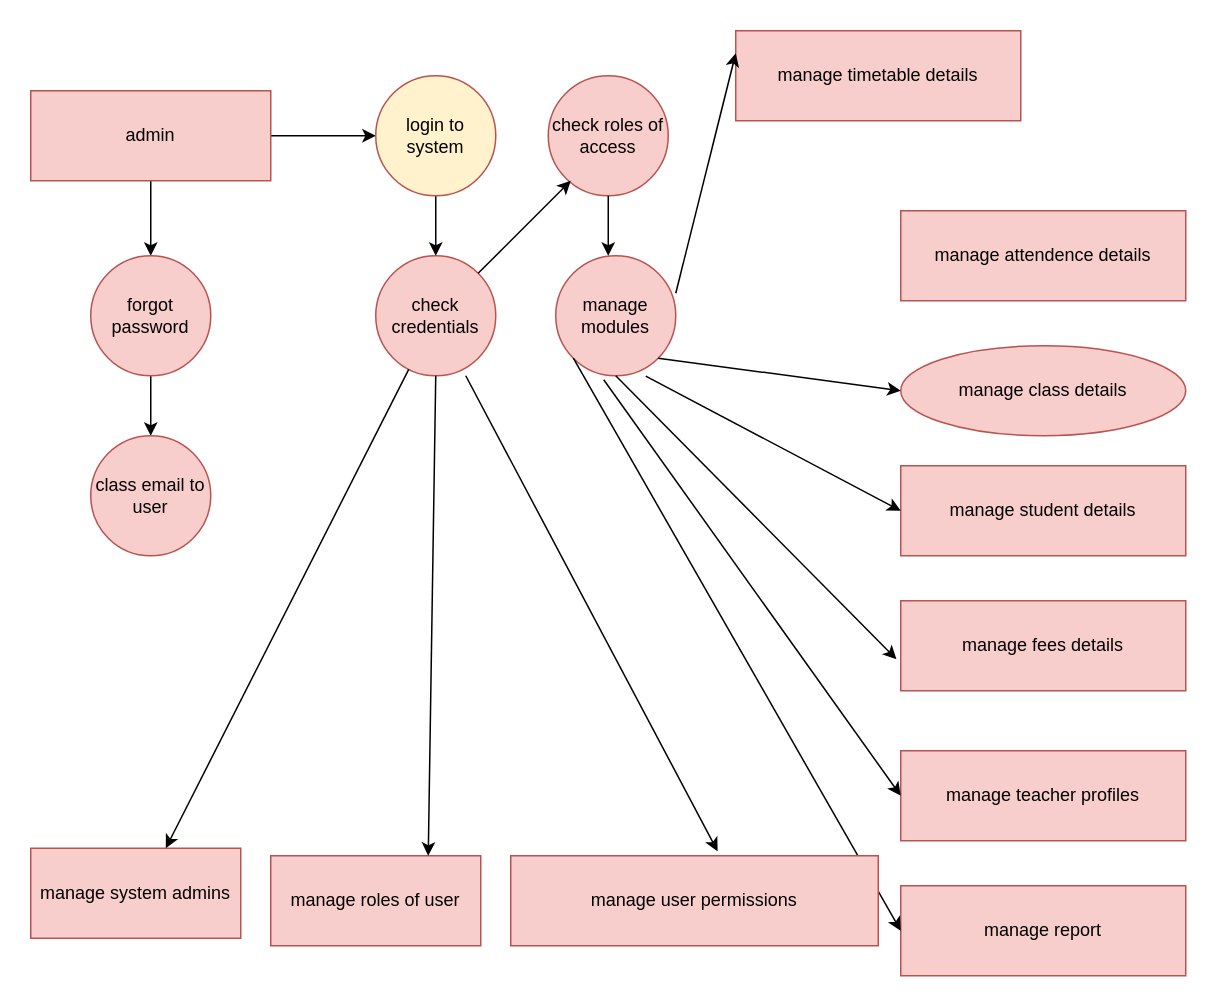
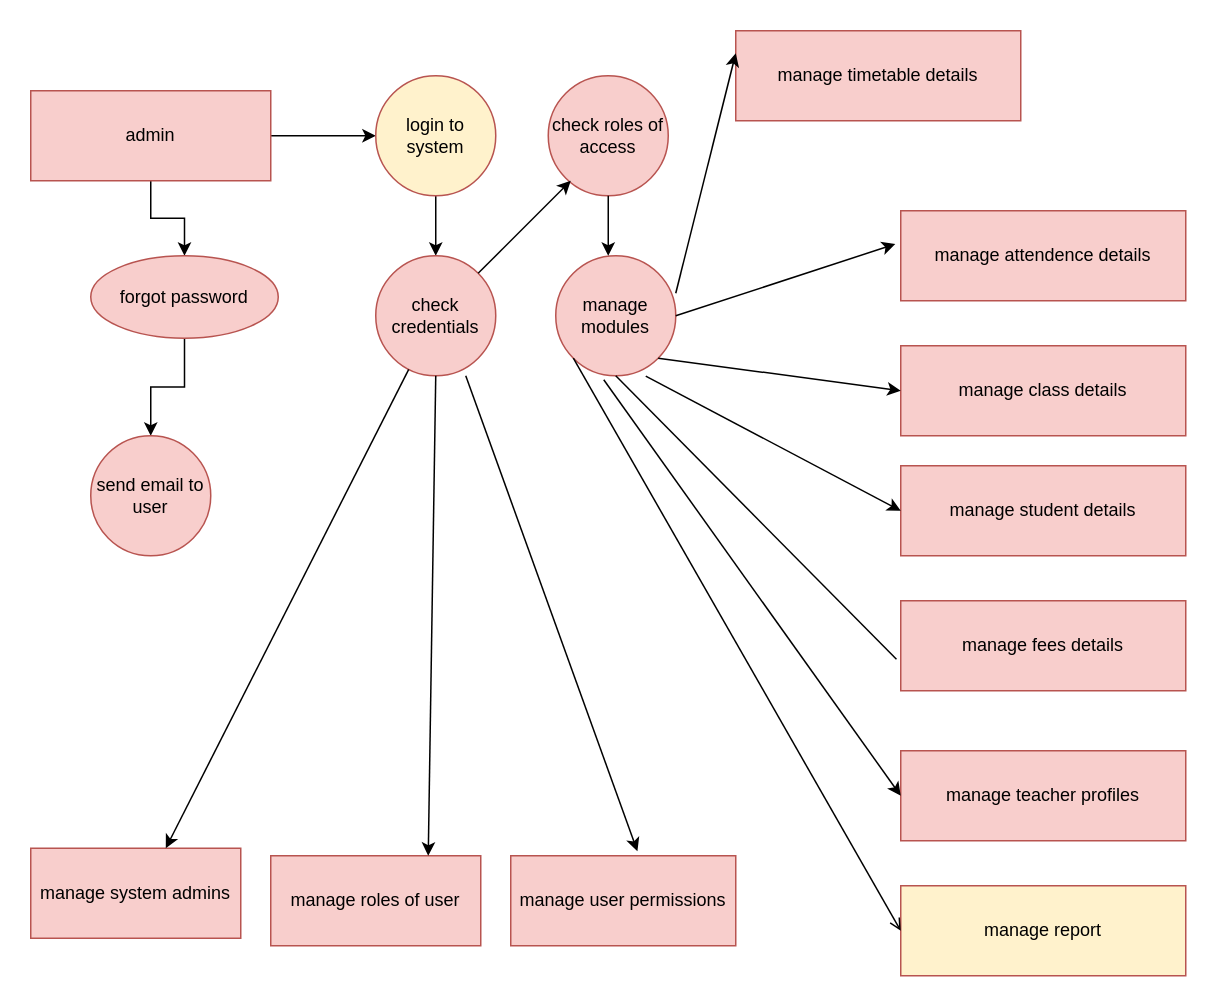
none -> (781, 282)
(151, 316) -> (185, 297)
(1043, 391) -> (1043, 391)
(151, 496) -> (151, 496)
(888, 651) -> (891, 654)
(695, 901) -> (623, 901)
(895, 920) -> (896, 922)
(1043, 931) -> (1043, 931)
